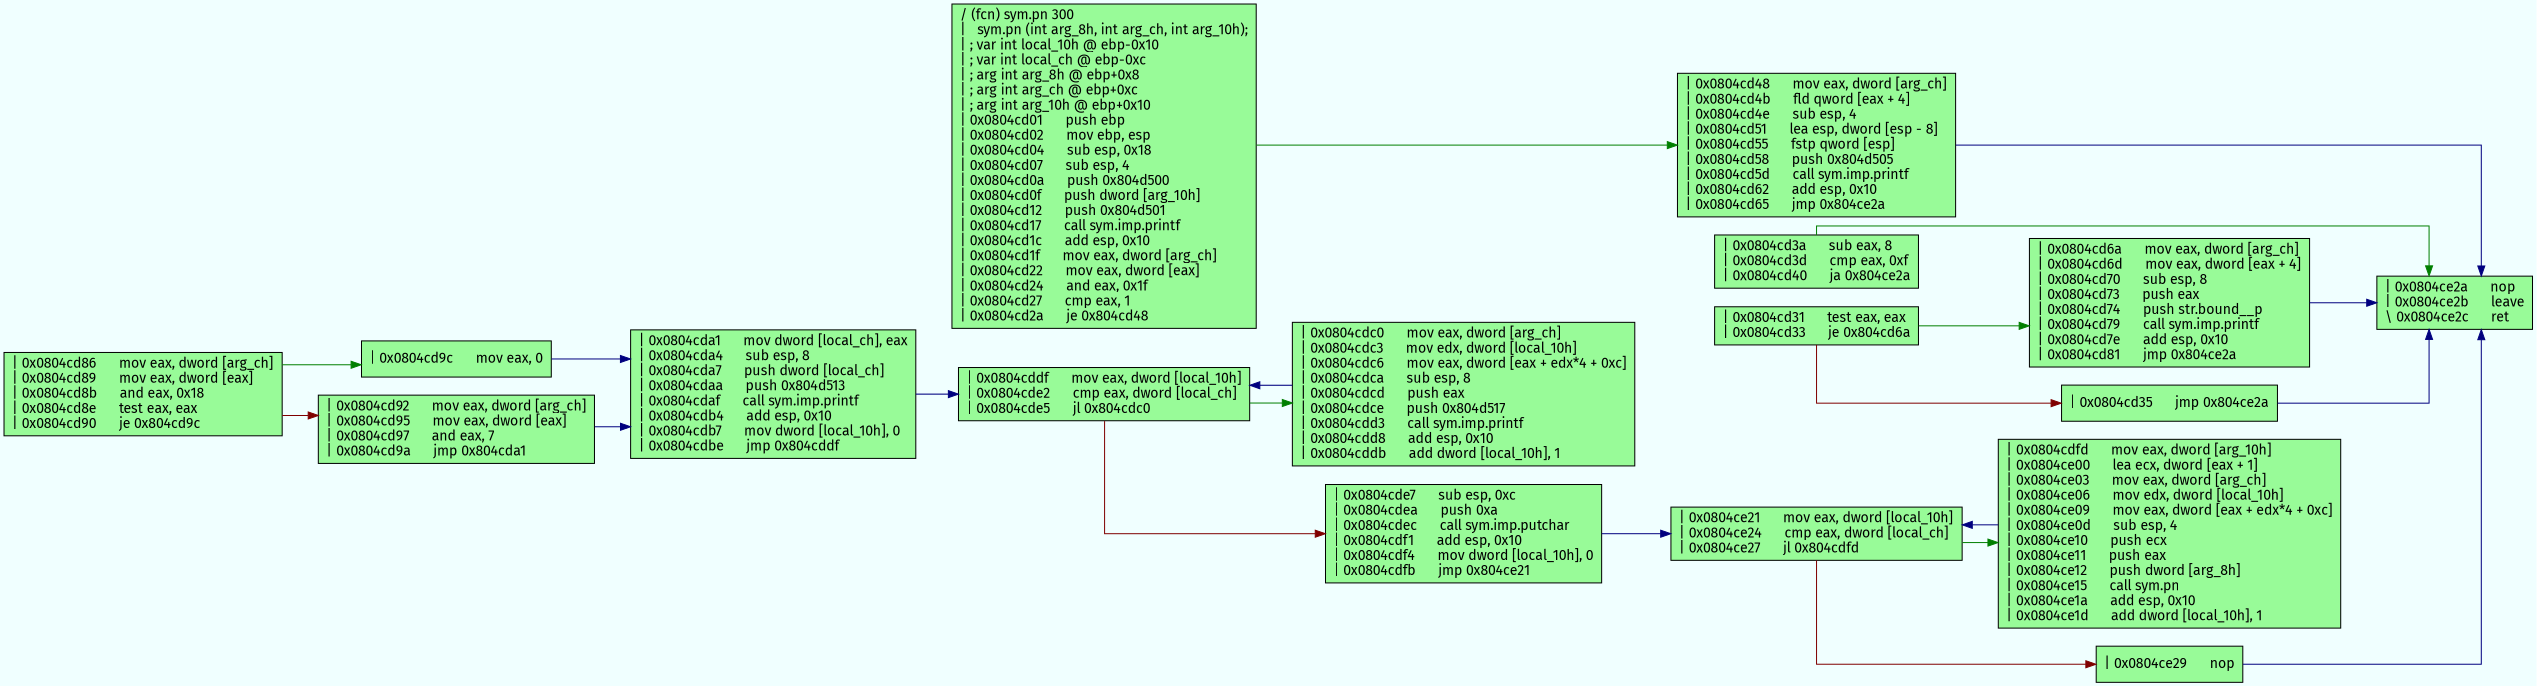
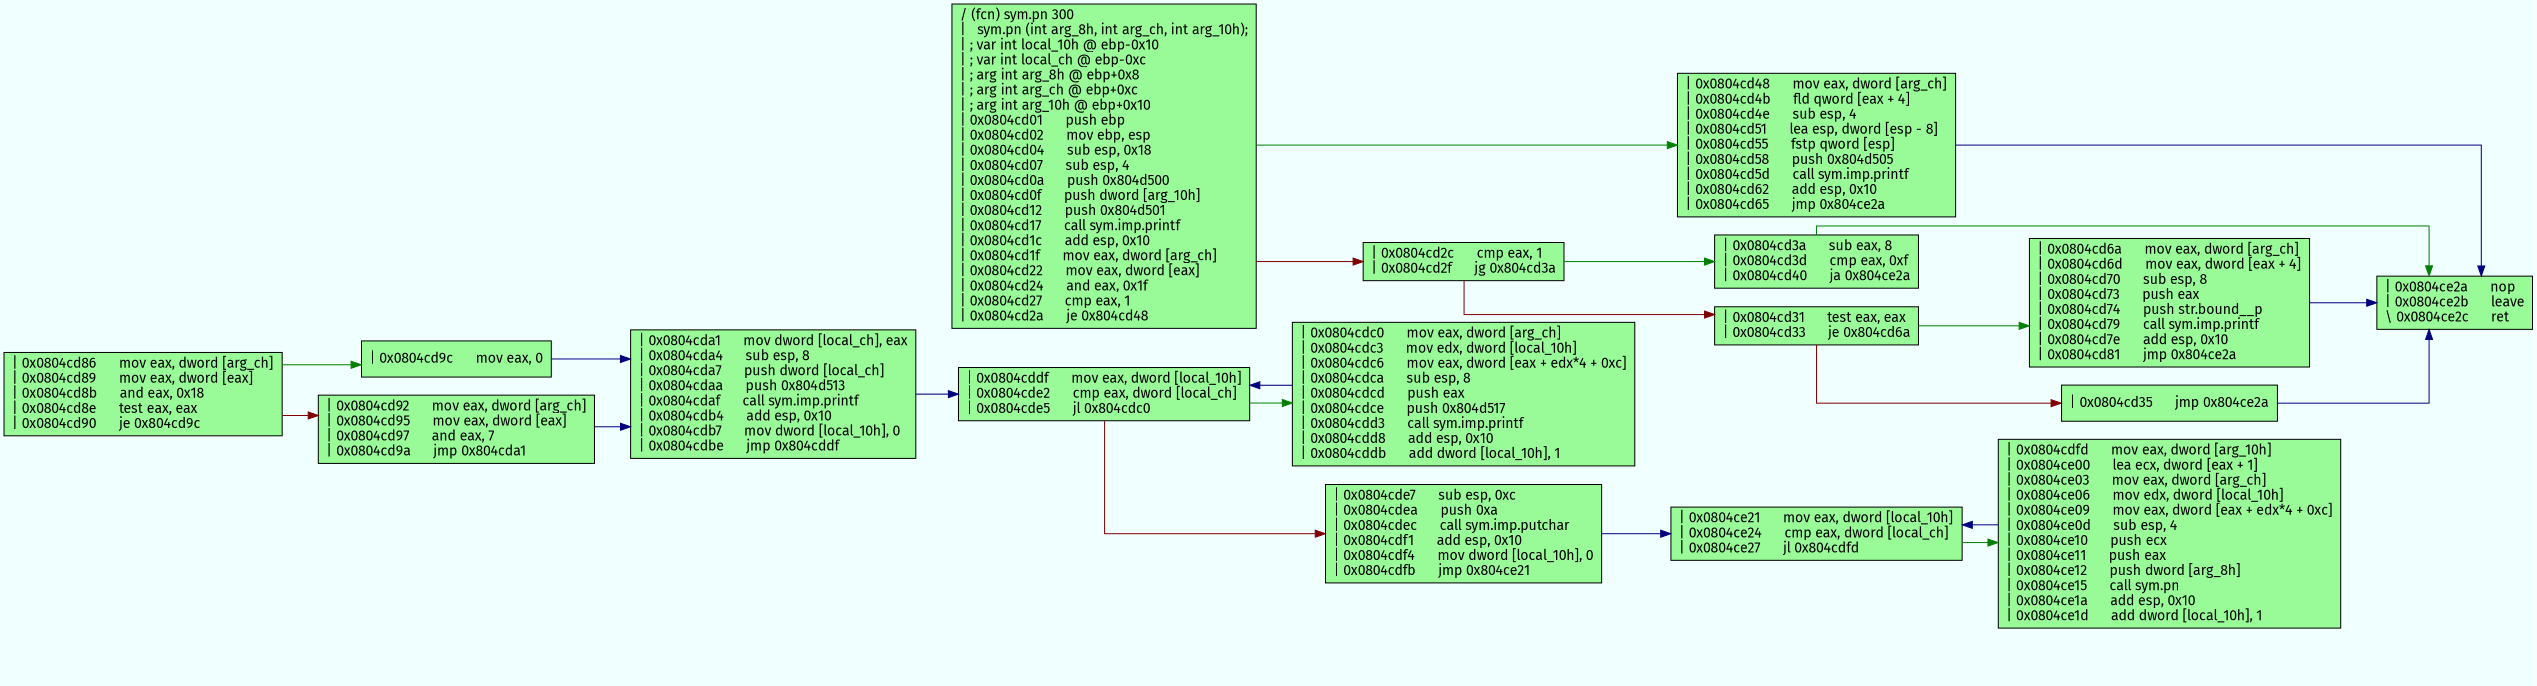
none -> (1464, 262)
(2170, 664) -> none
